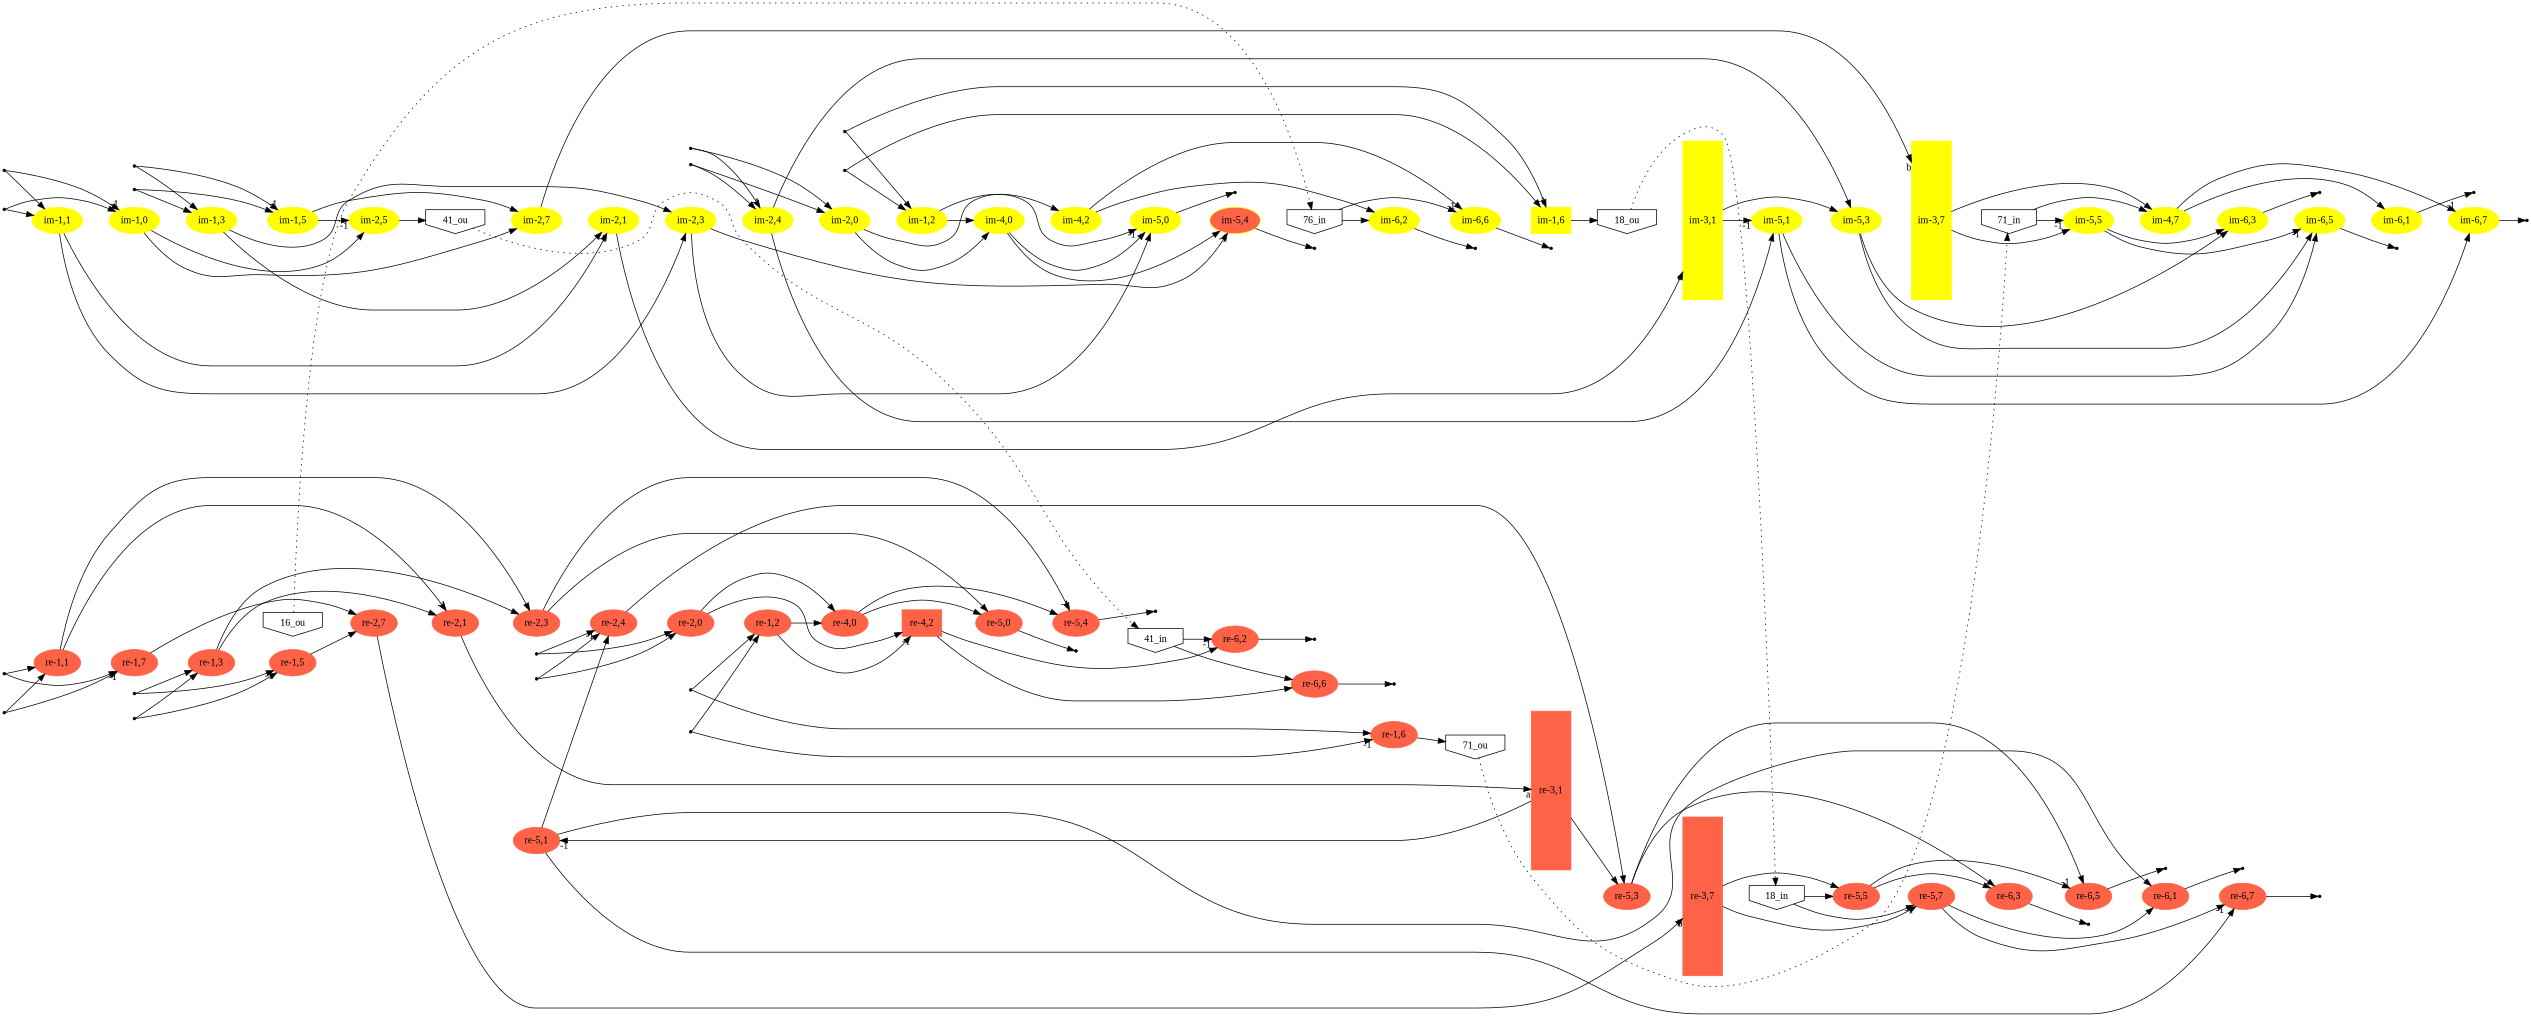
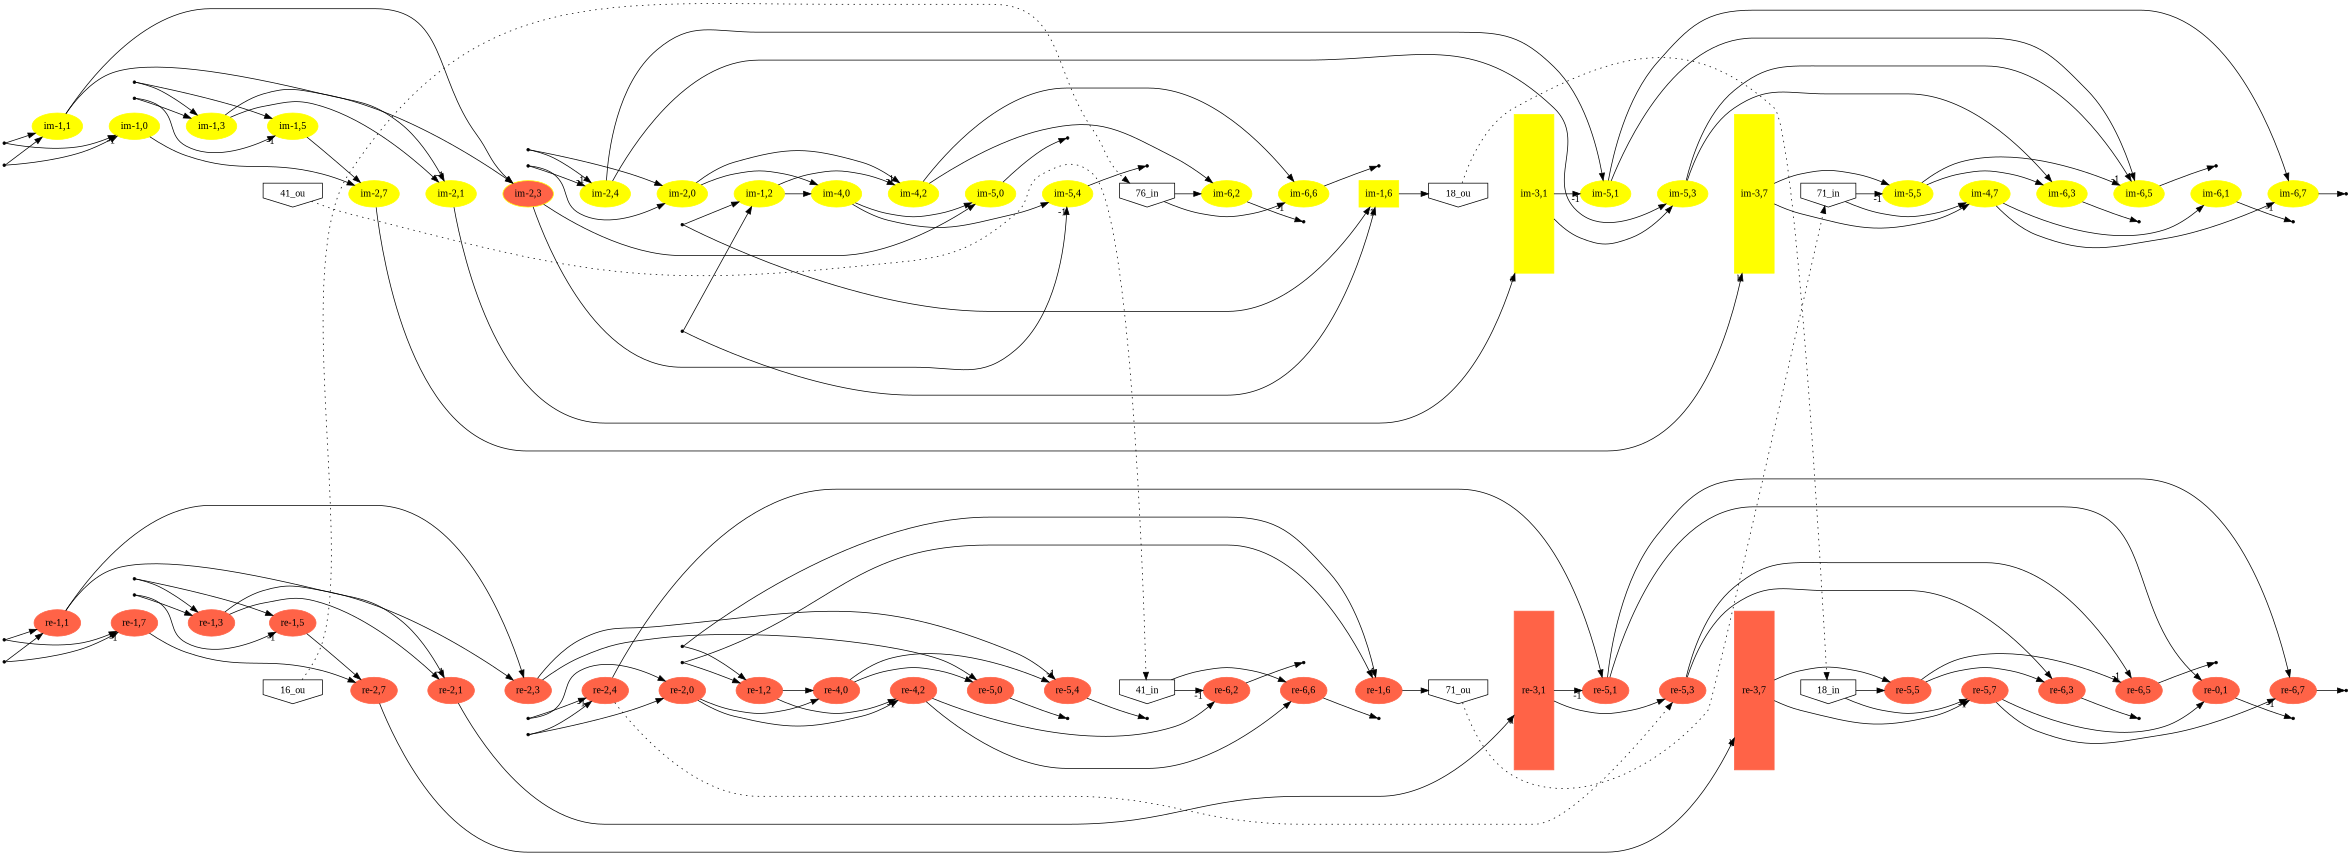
(1035, 212) -> (833, 171)
(374, 220) -> none
(691, 220) -> (528, 194)
(1235, 220) -> (1068, 194)
(1242, 505) -> (1148, 803)
(922, 623) -> (913, 690)
(574, 735) -> (1118, 489)
(2166, 896) -> (2216, 690)
